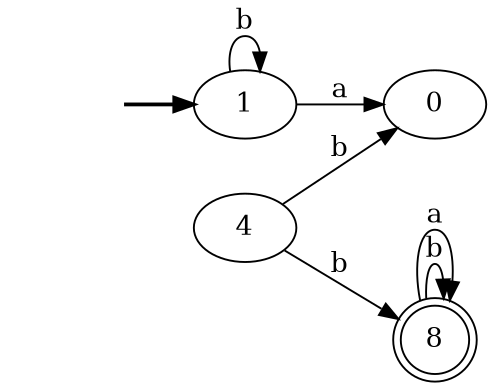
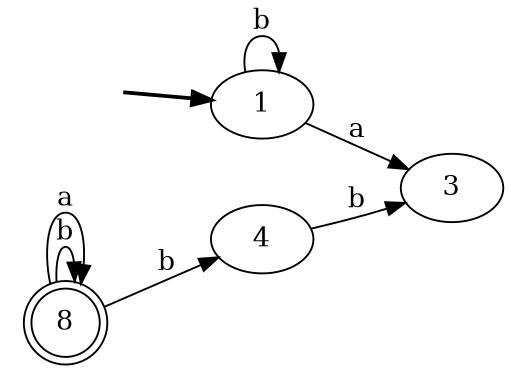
(435, 104) -> (452, 188)
(333, 280) -> (153, 286)
